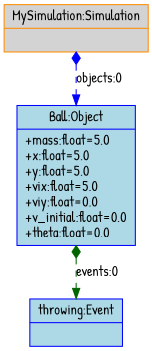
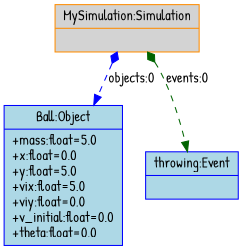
(58, 156) -> (45, 156)
(76, 273) -> (173, 101)
